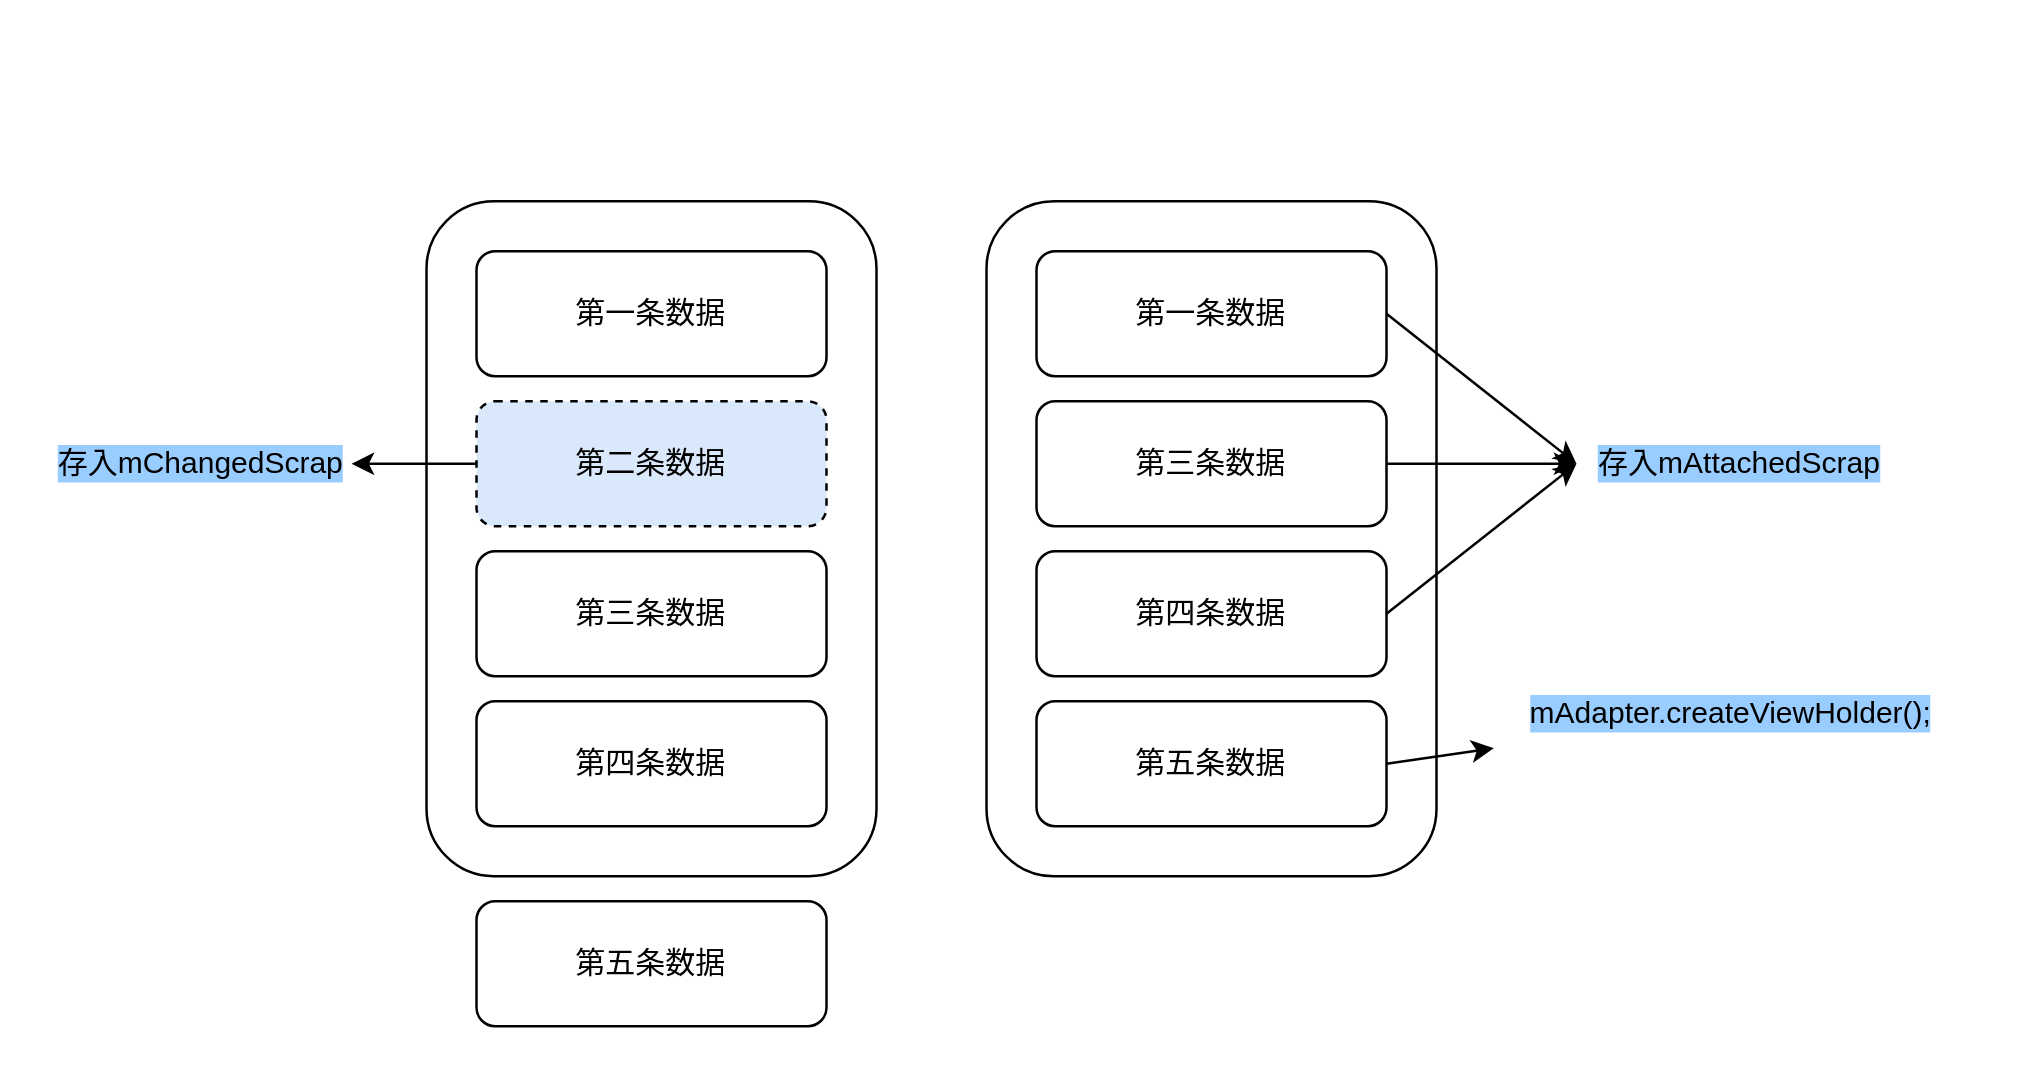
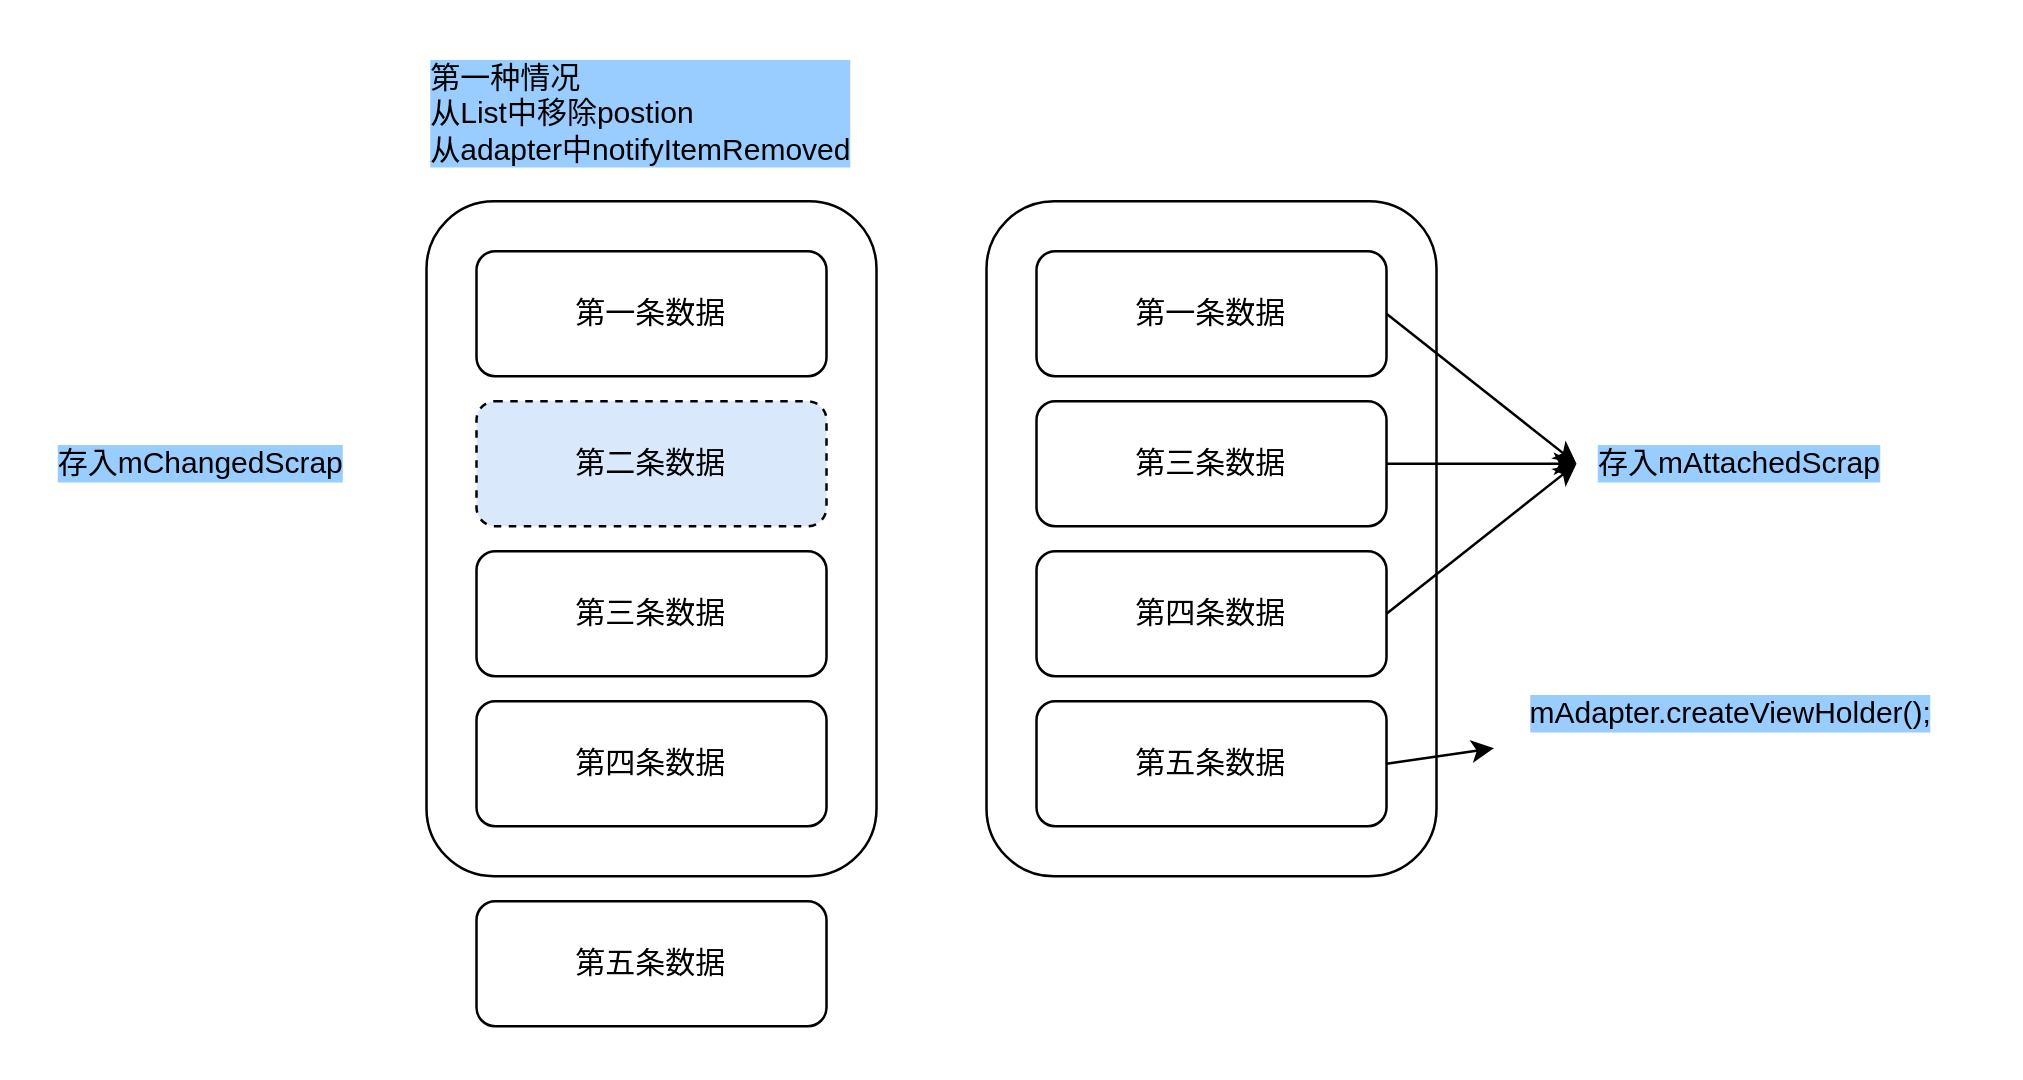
none -> (689, 114)
(422, 464) -> none
